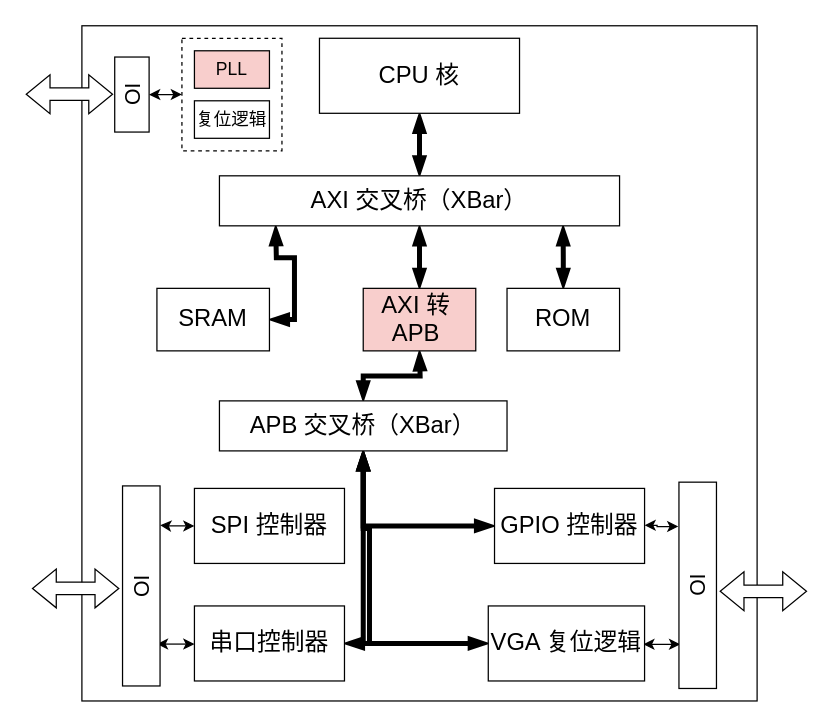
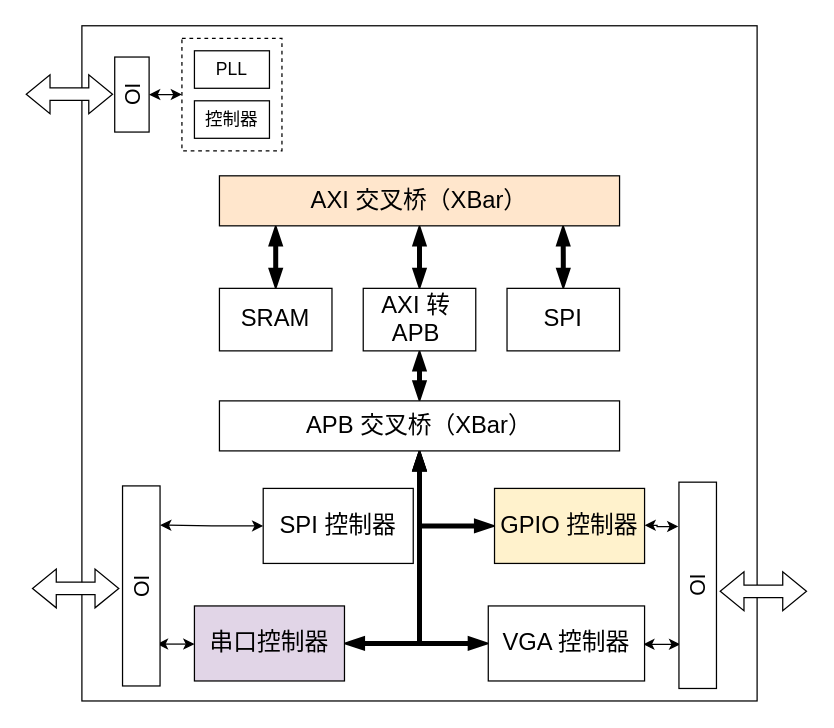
(232, 69) -> (232, 69)
(419, 76) -> none
(232, 119) -> (232, 119)
(419, 144) -> none
(419, 201) -> (419, 201)
(213, 319) -> (276, 319)
(419, 319) -> (419, 319)
(563, 319) -> (563, 319)
(363, 426) -> (419, 426)
(269, 526) -> (338, 526)
(569, 526) -> (569, 526)
(269, 643) -> (269, 643)
(566, 643) -> (566, 643)
